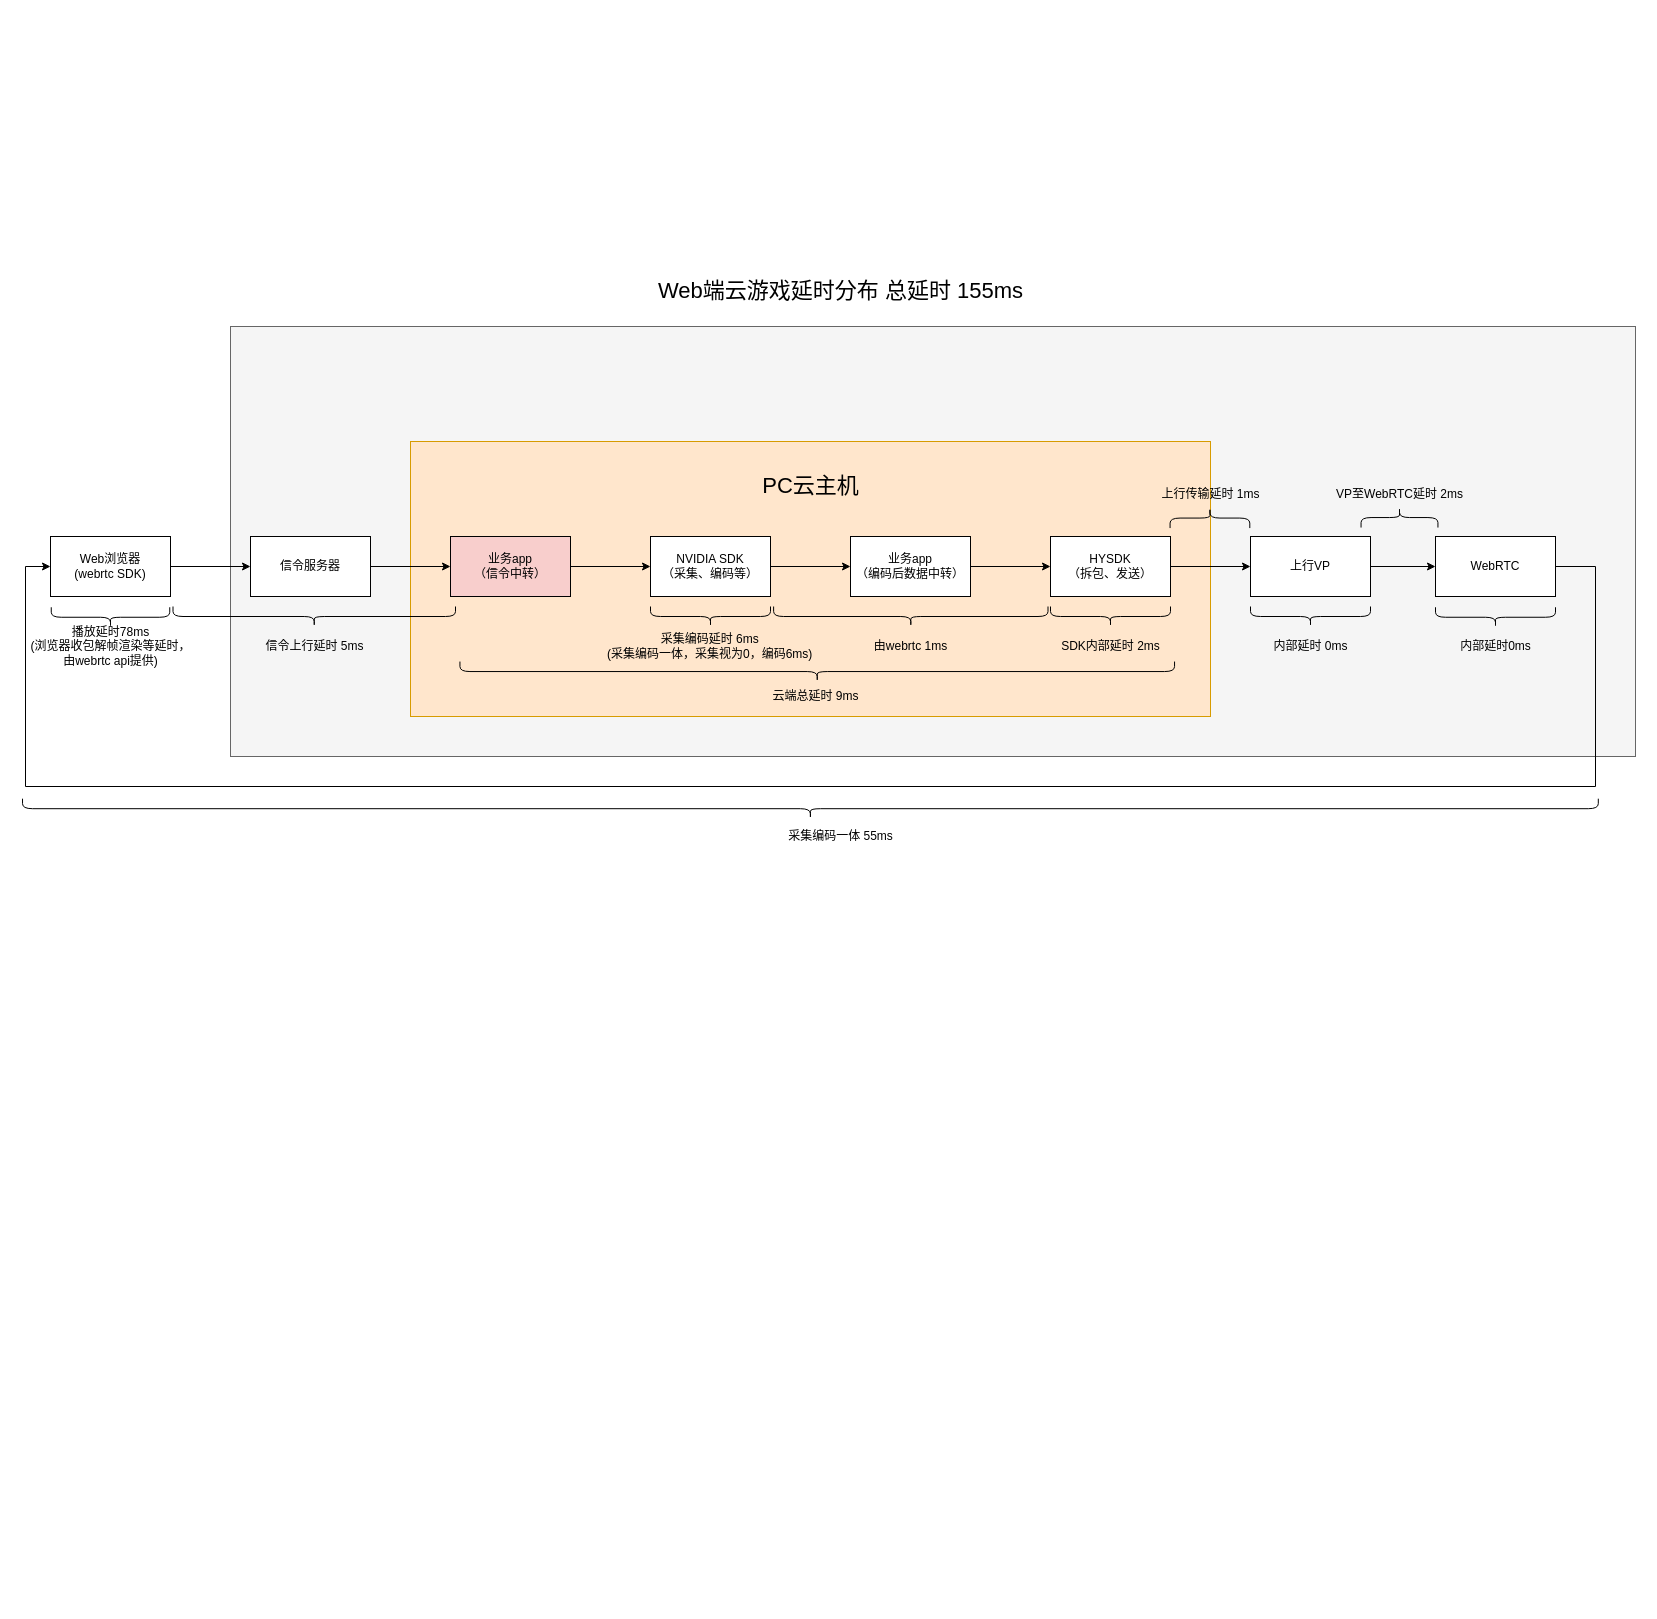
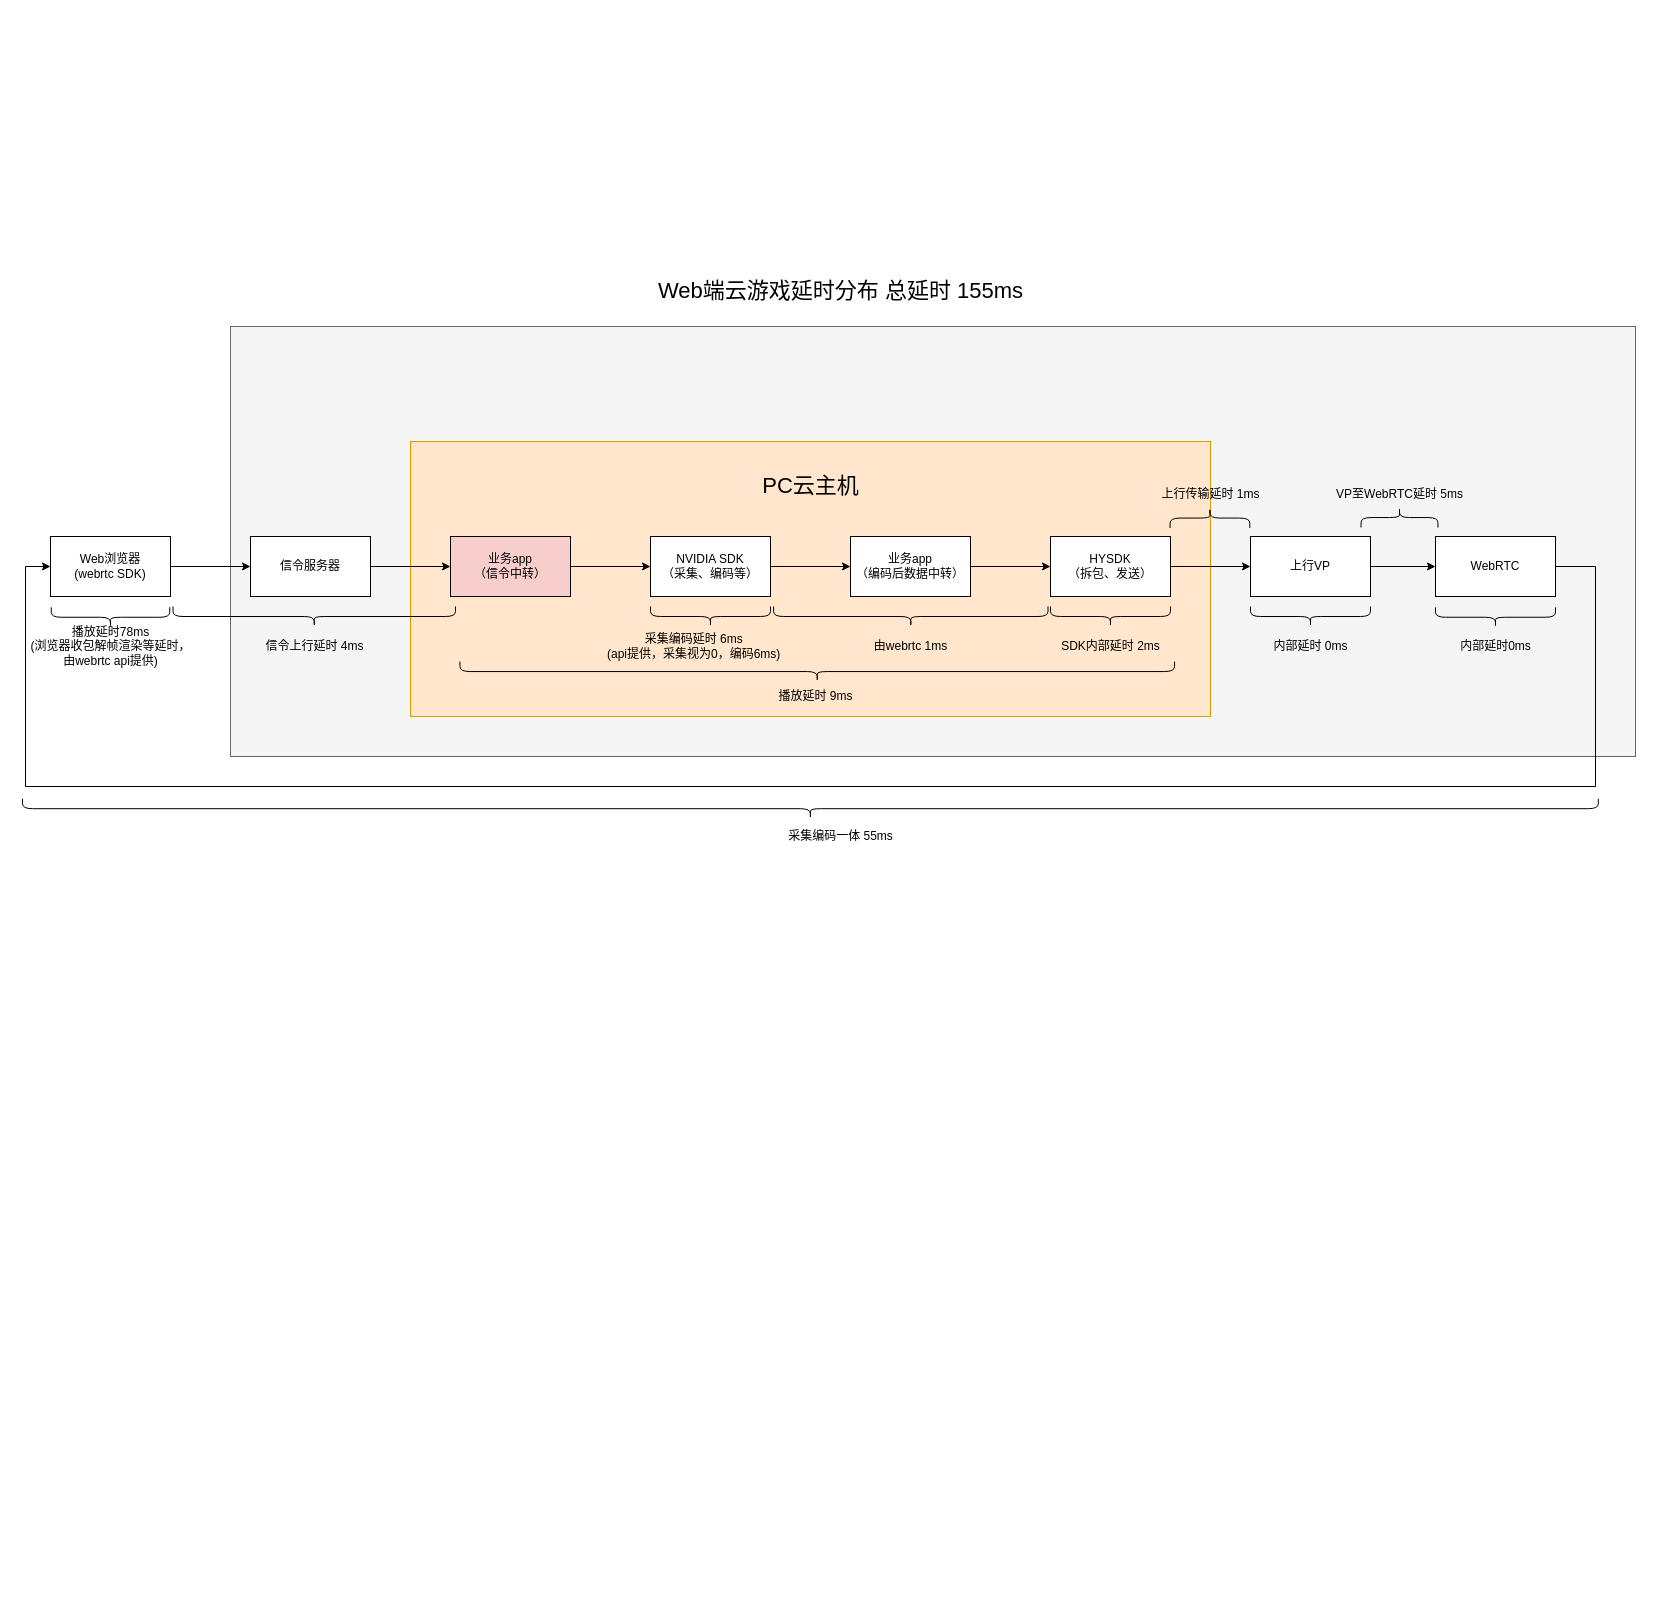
(1400, 495) -> (1400, 495)
(315, 647) -> (315, 647)
(712, 647) -> (696, 647)
(816, 697) -> (816, 697)
